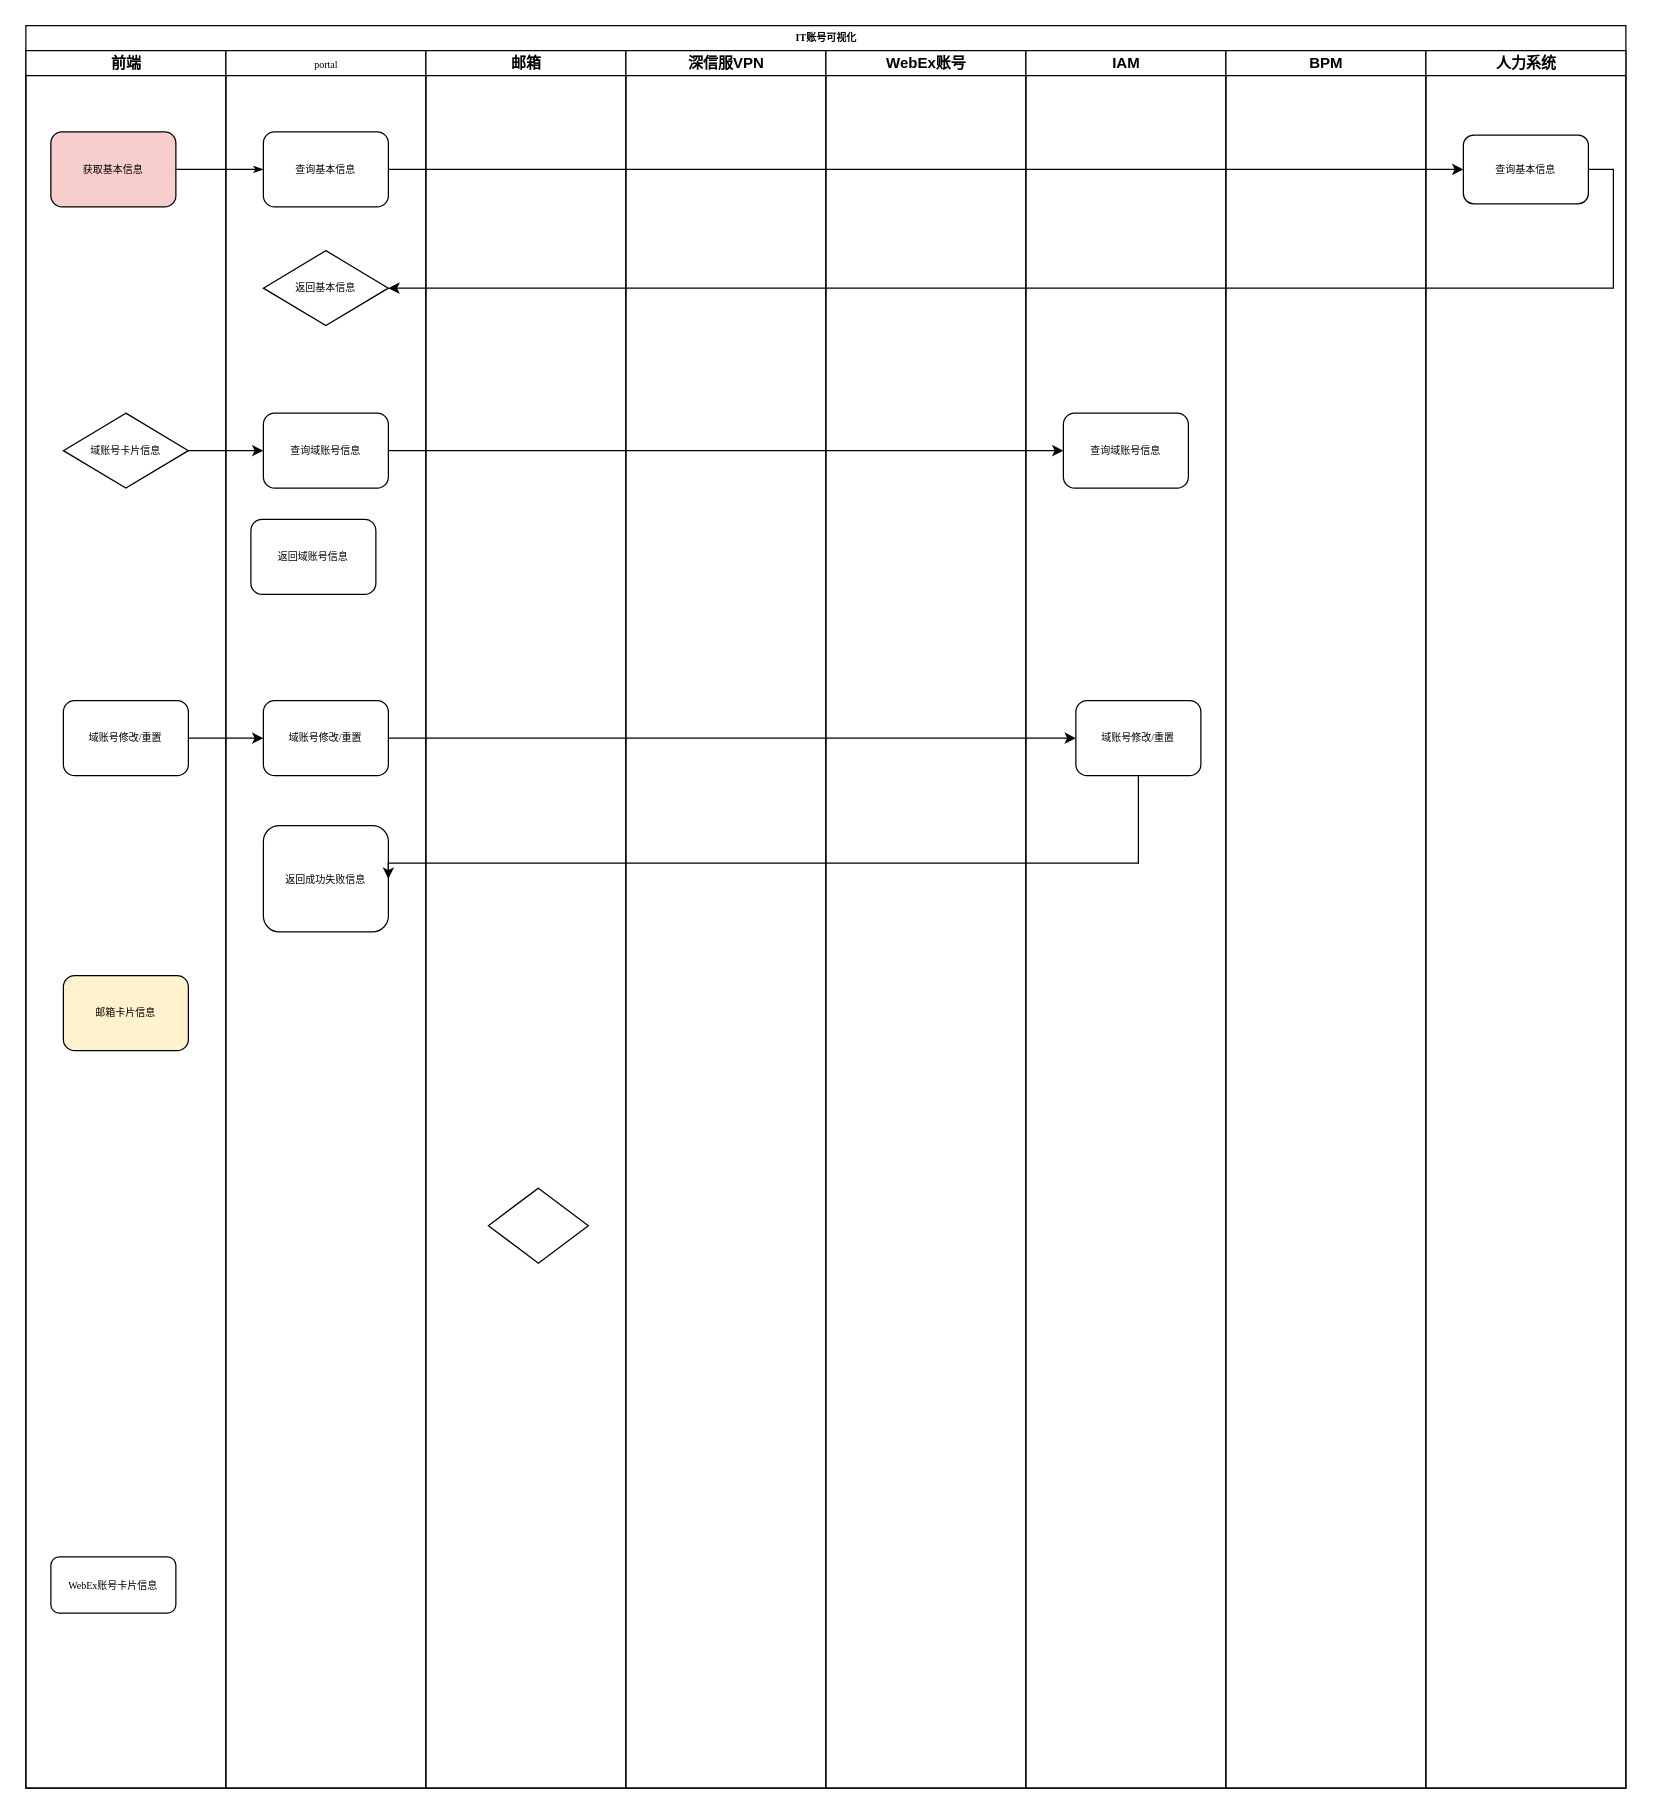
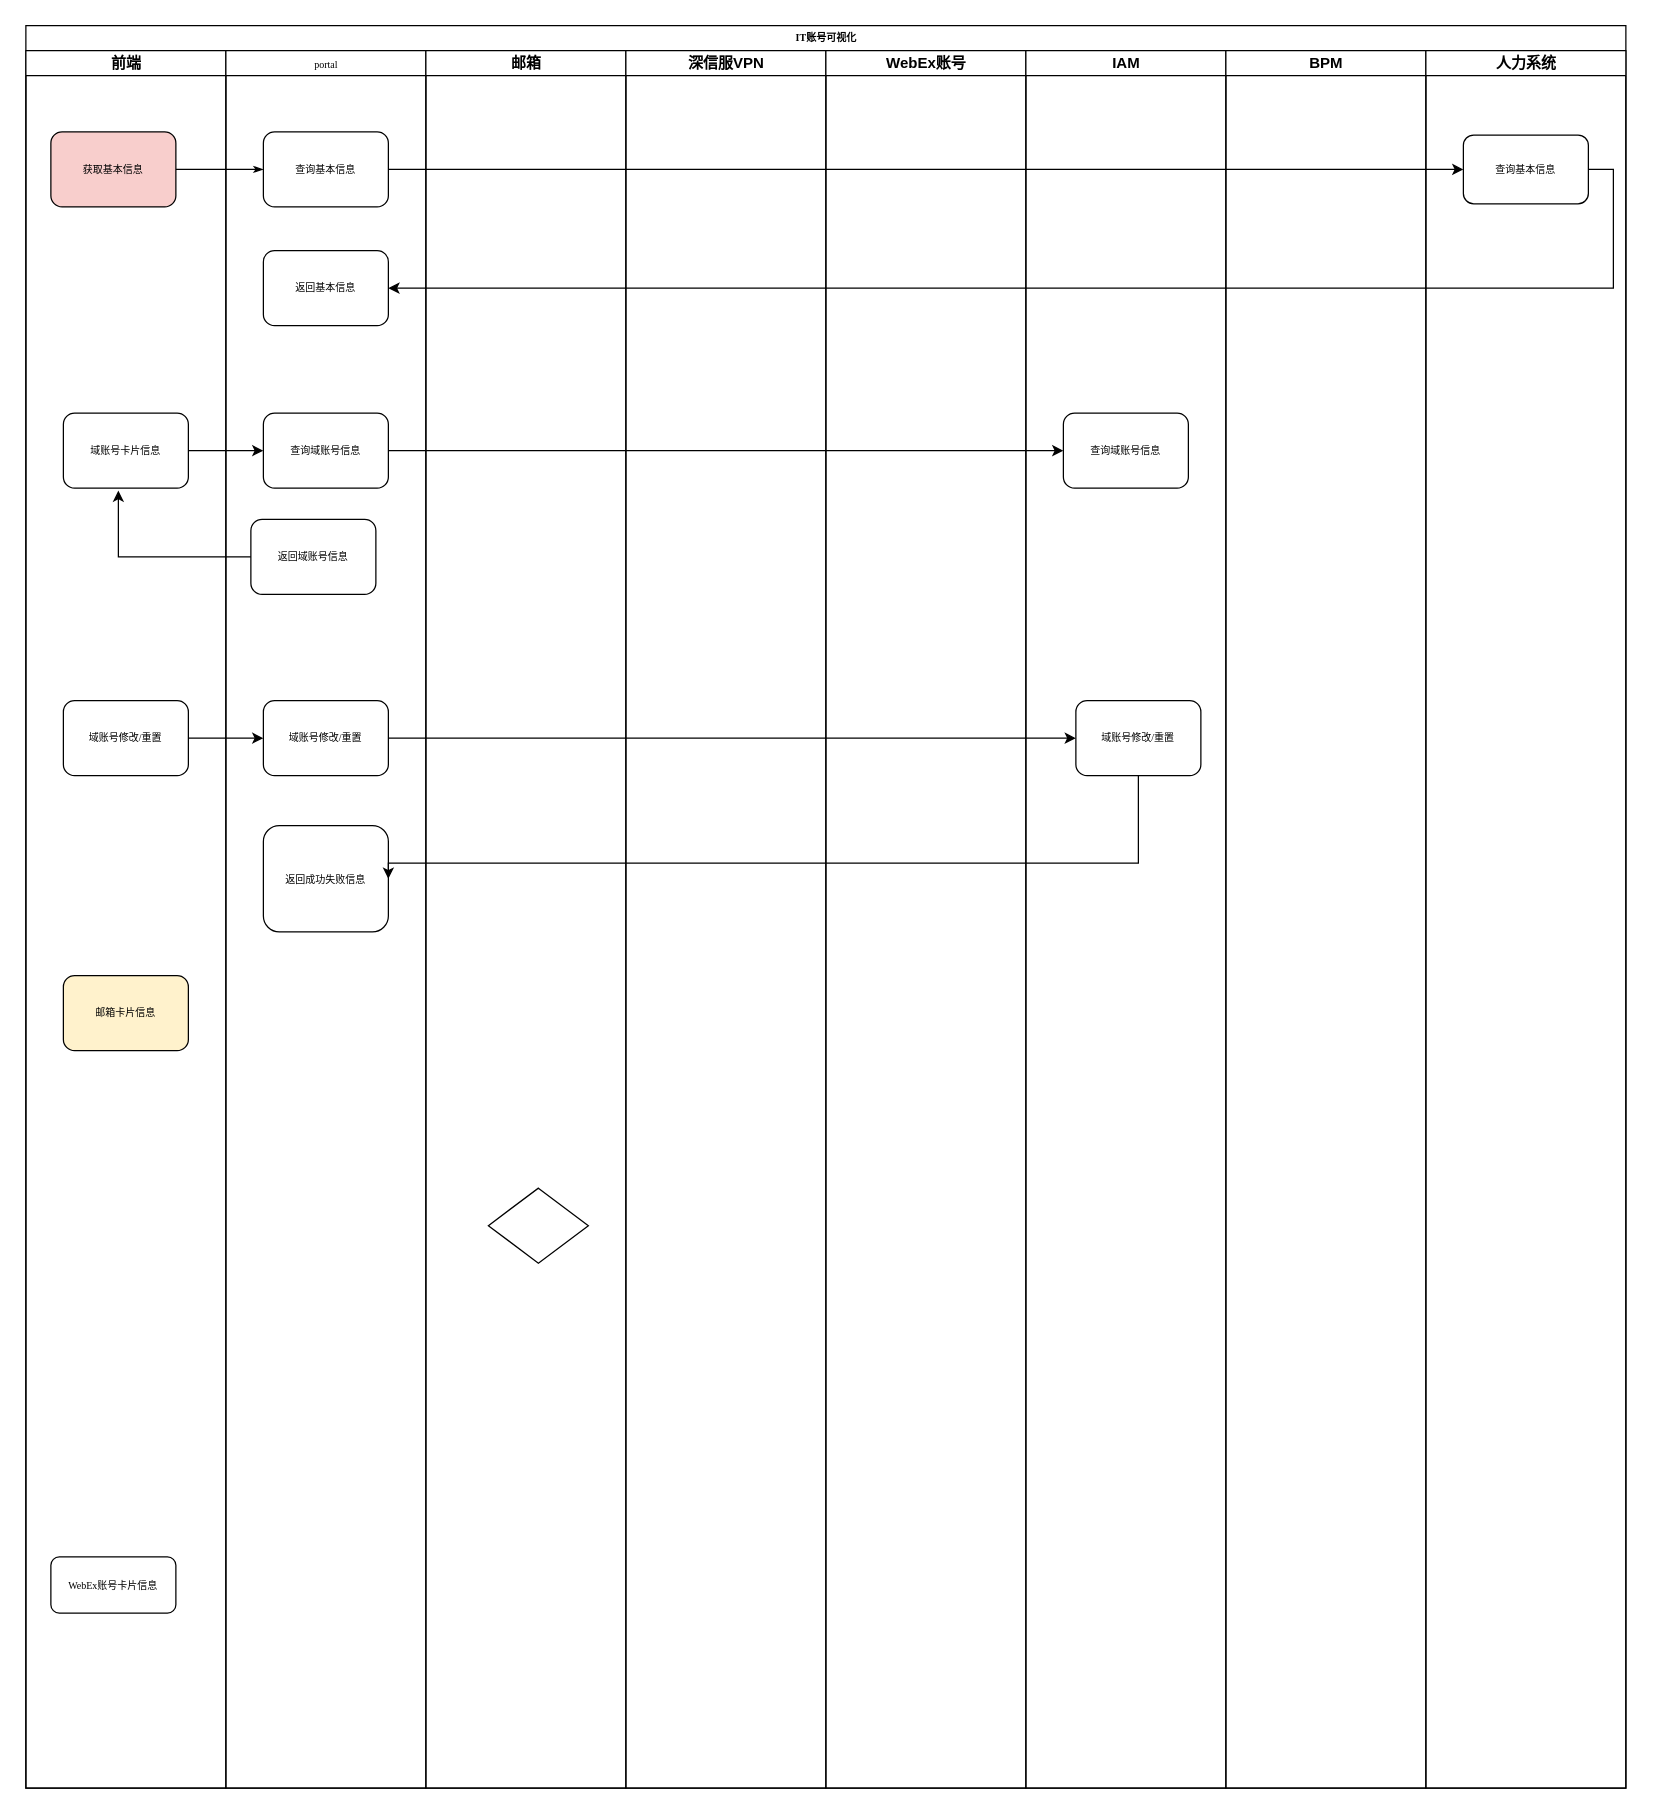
(326, 288) -> (326, 288)
(126, 451) -> (126, 451)
none -> (155, 557)
